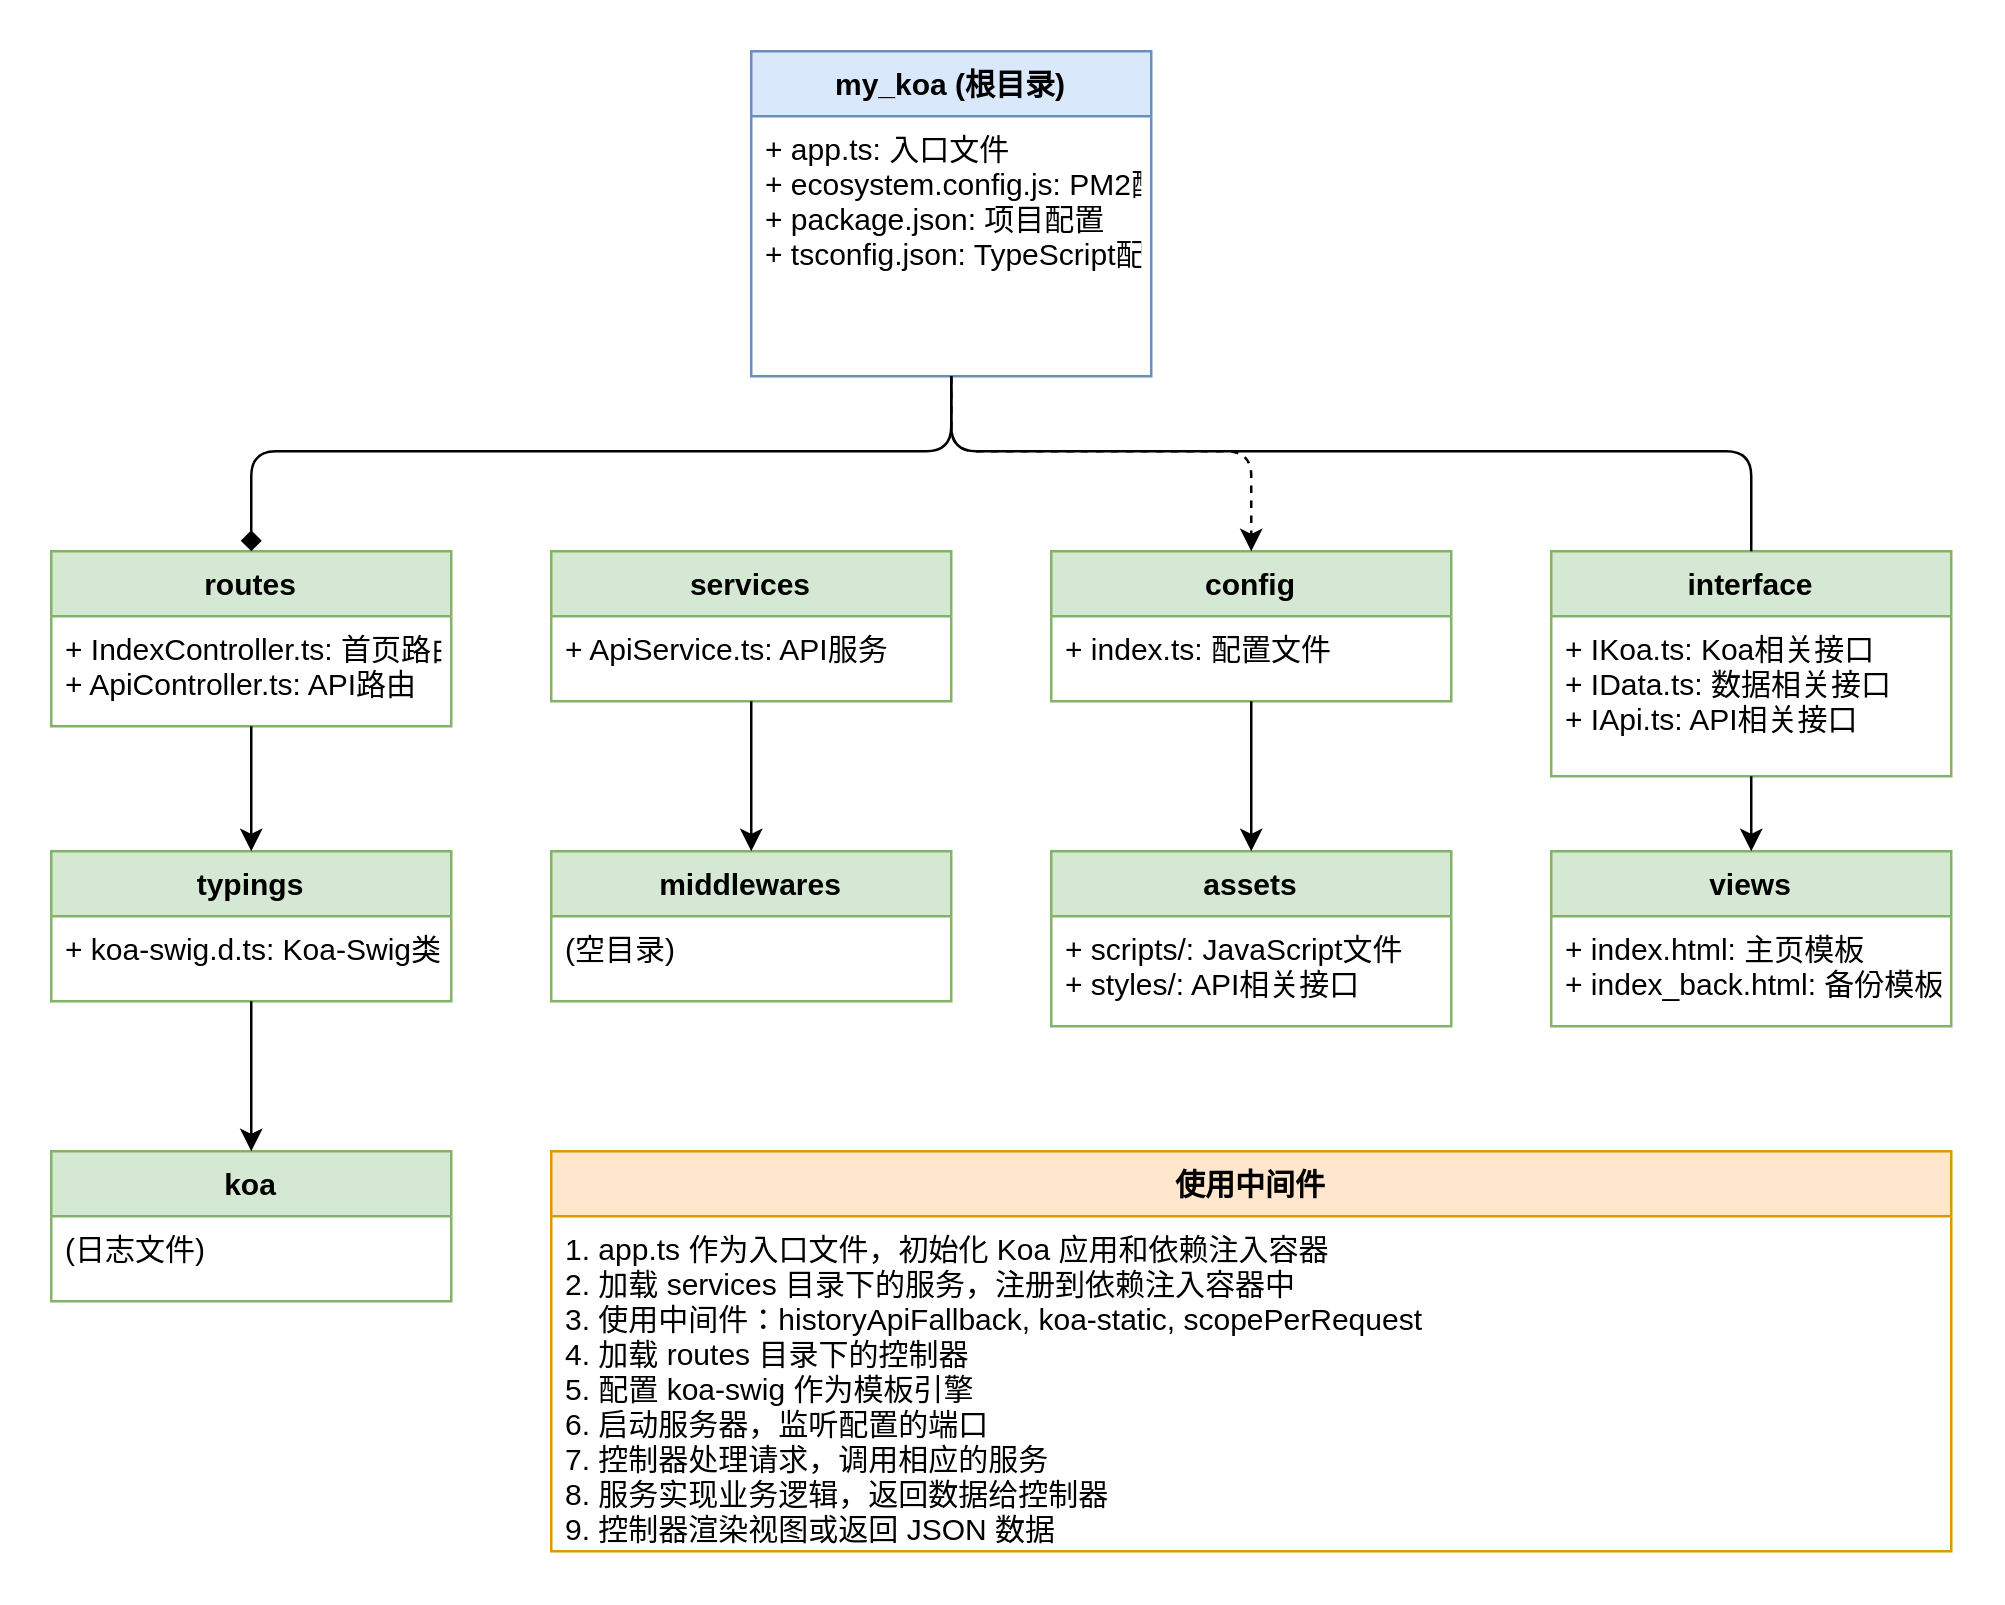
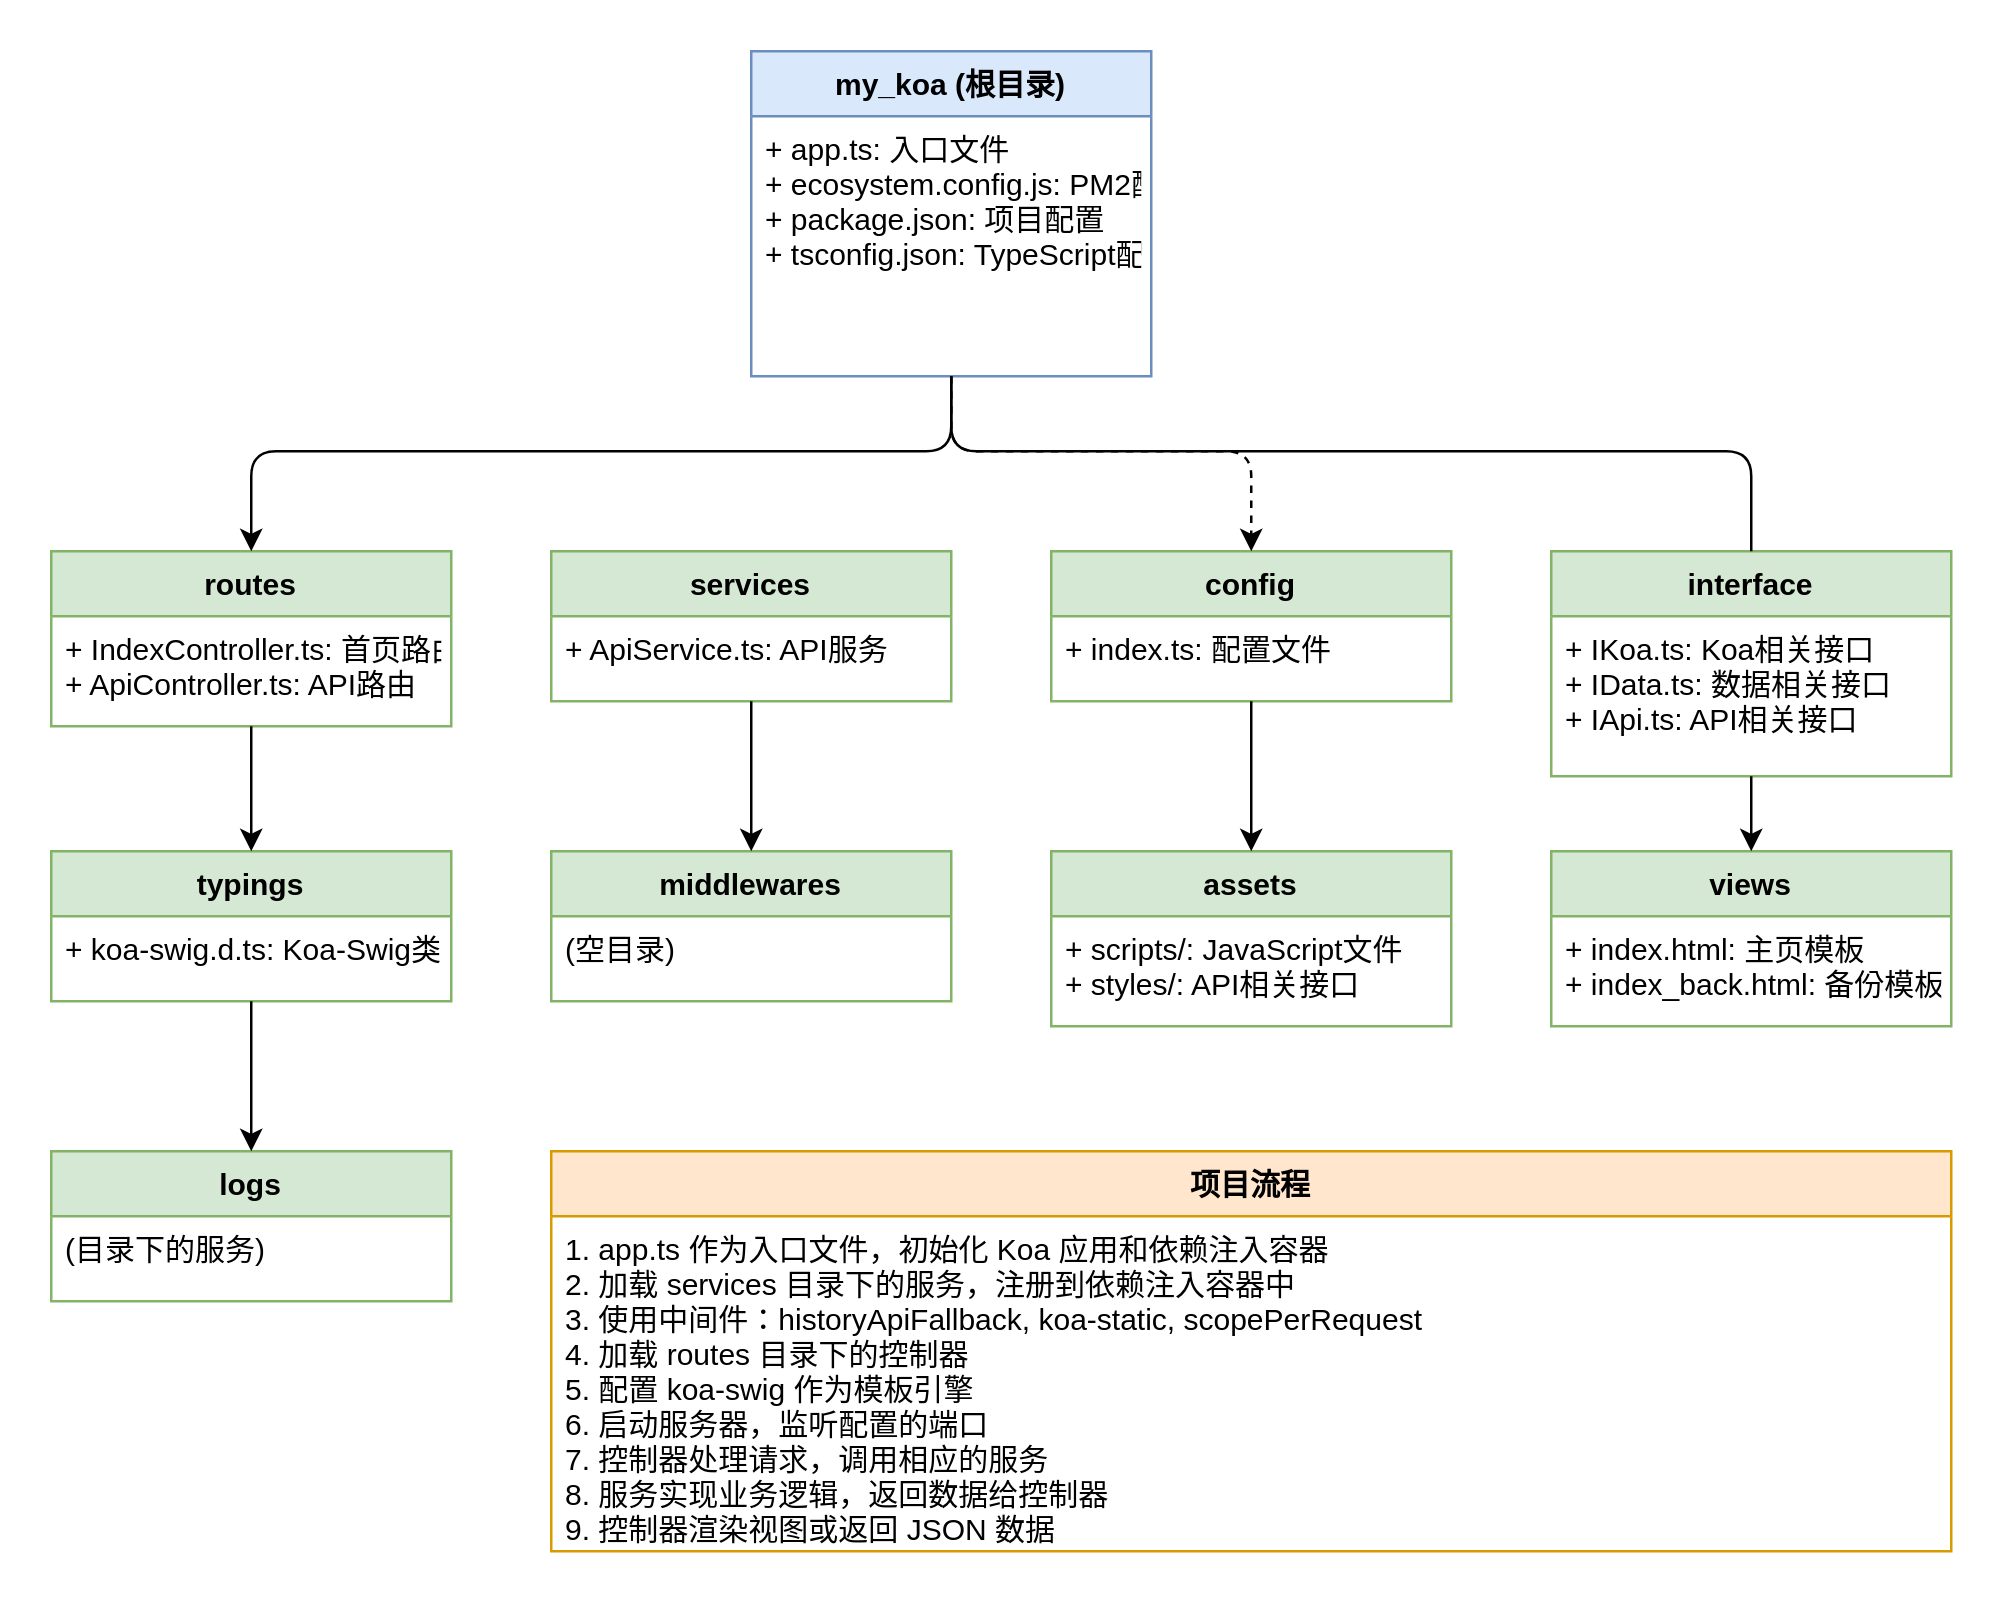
(251, 531) -> (251, 532)
(250, 1185) -> (250, 1185)
(1250, 1185) -> (1250, 1185)
(142, 1250) -> (172, 1250)
